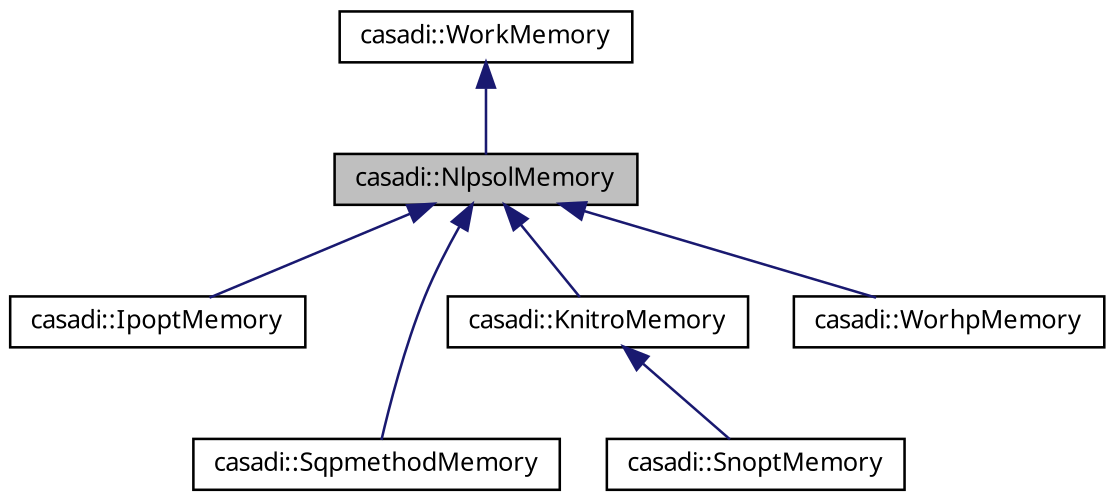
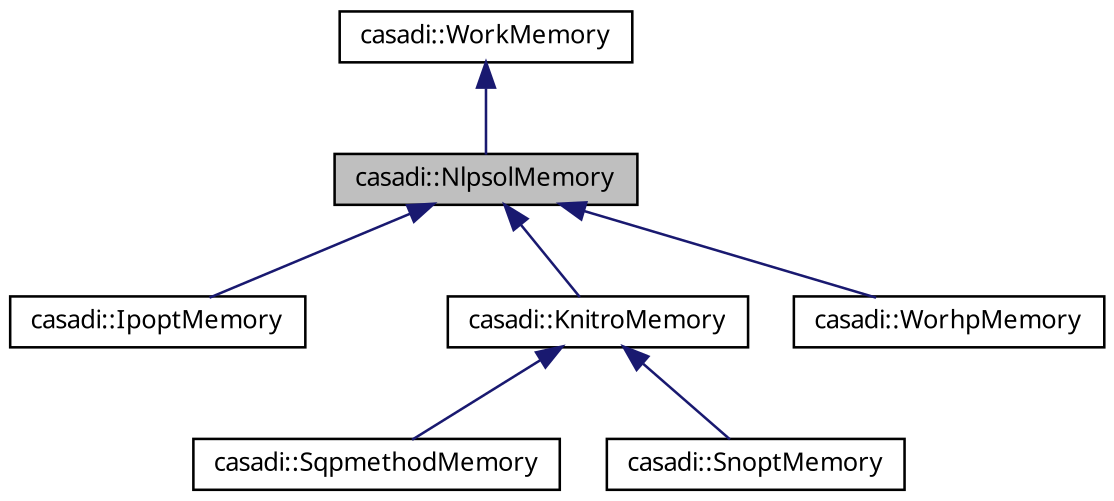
(412, 330) -> (476, 400)
